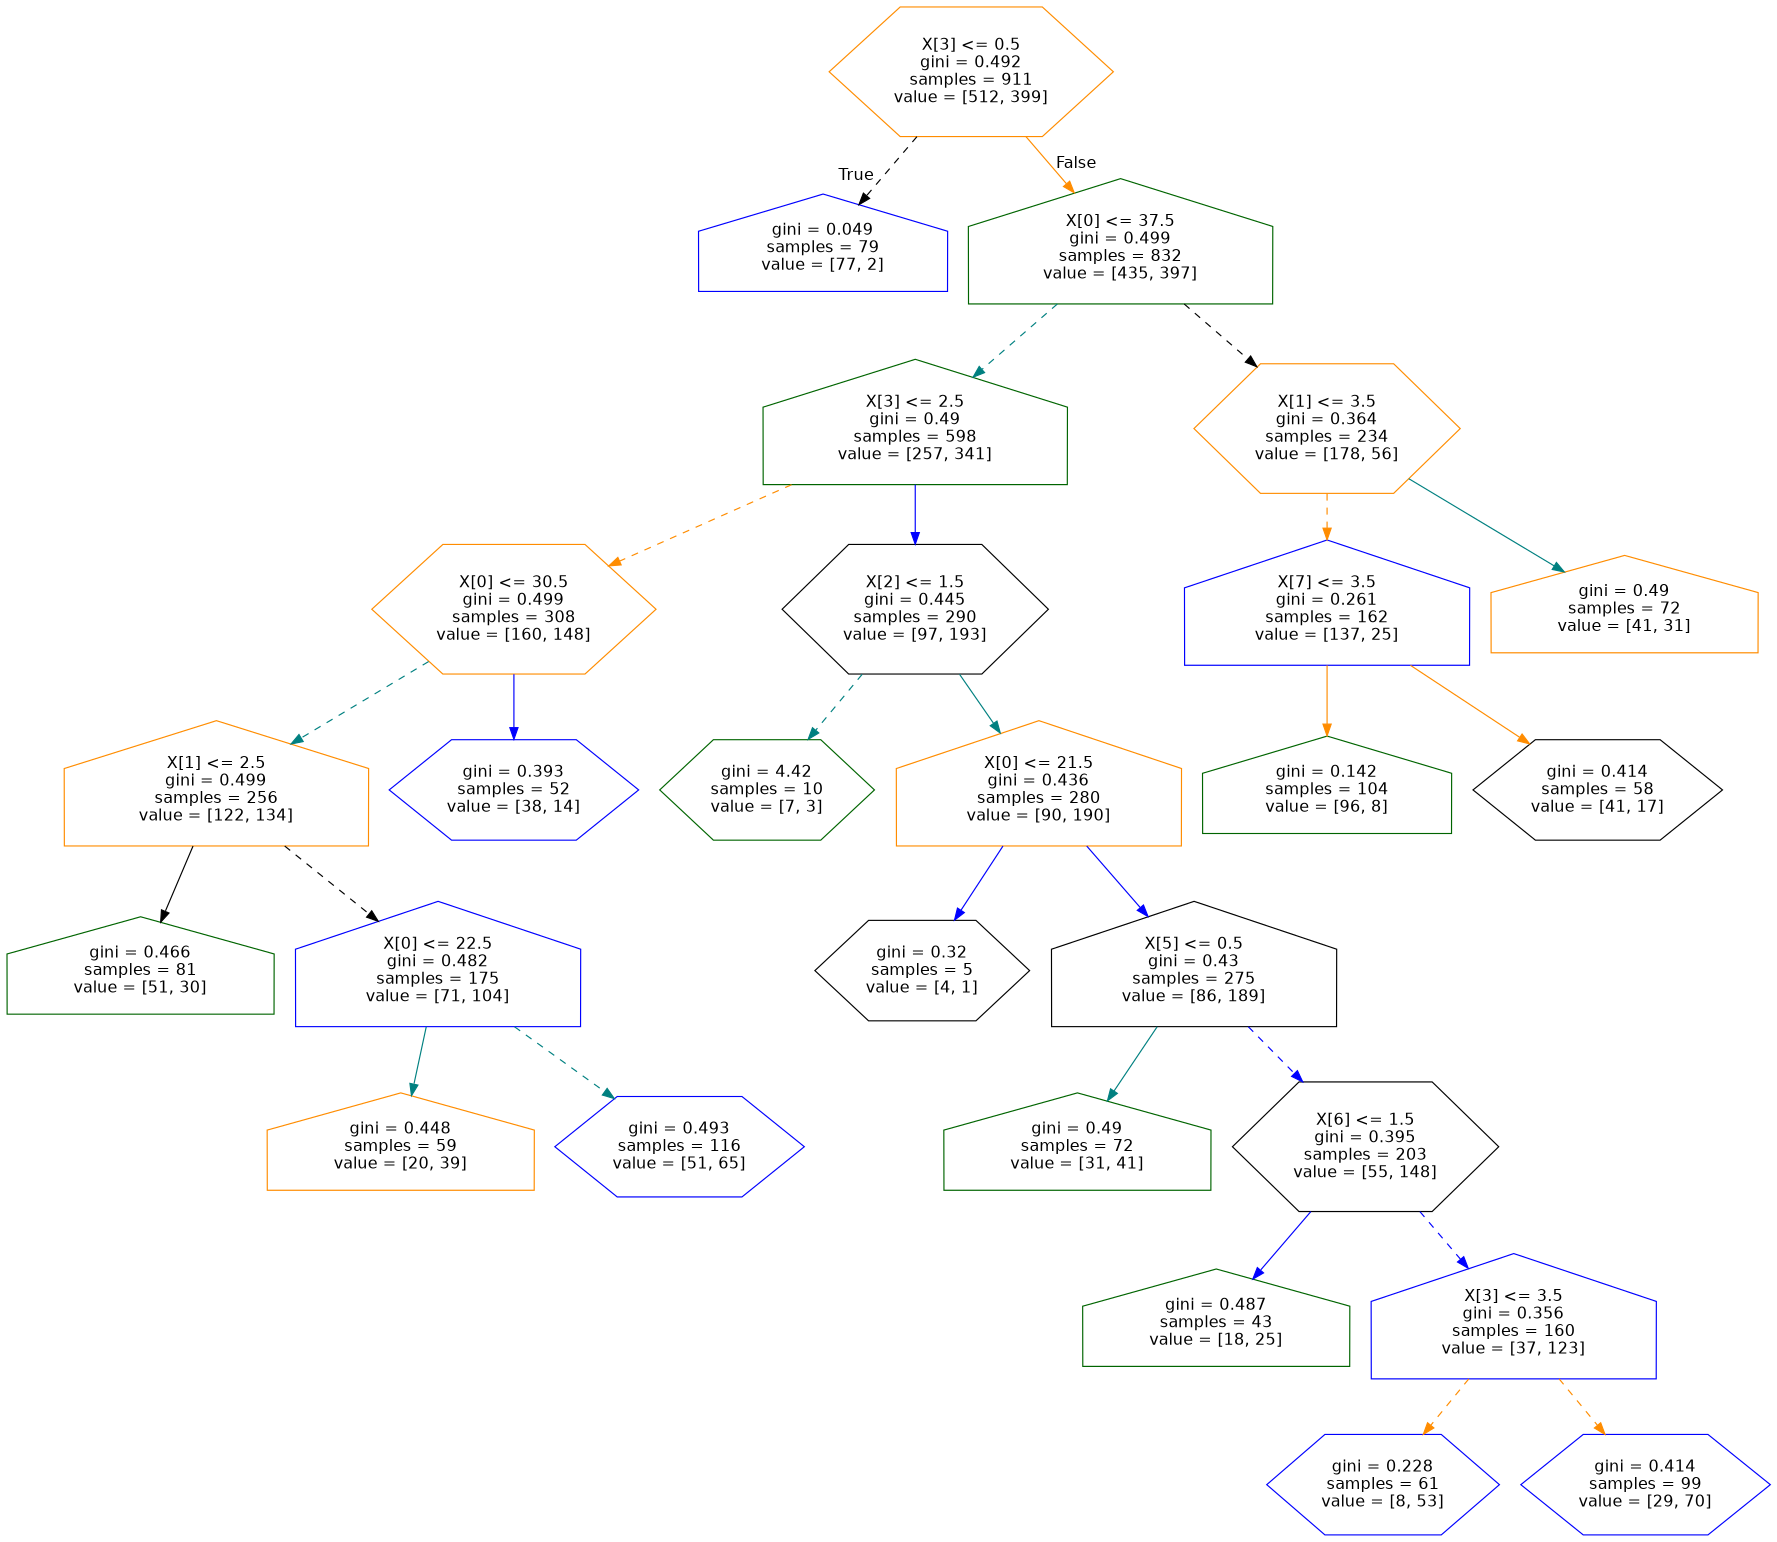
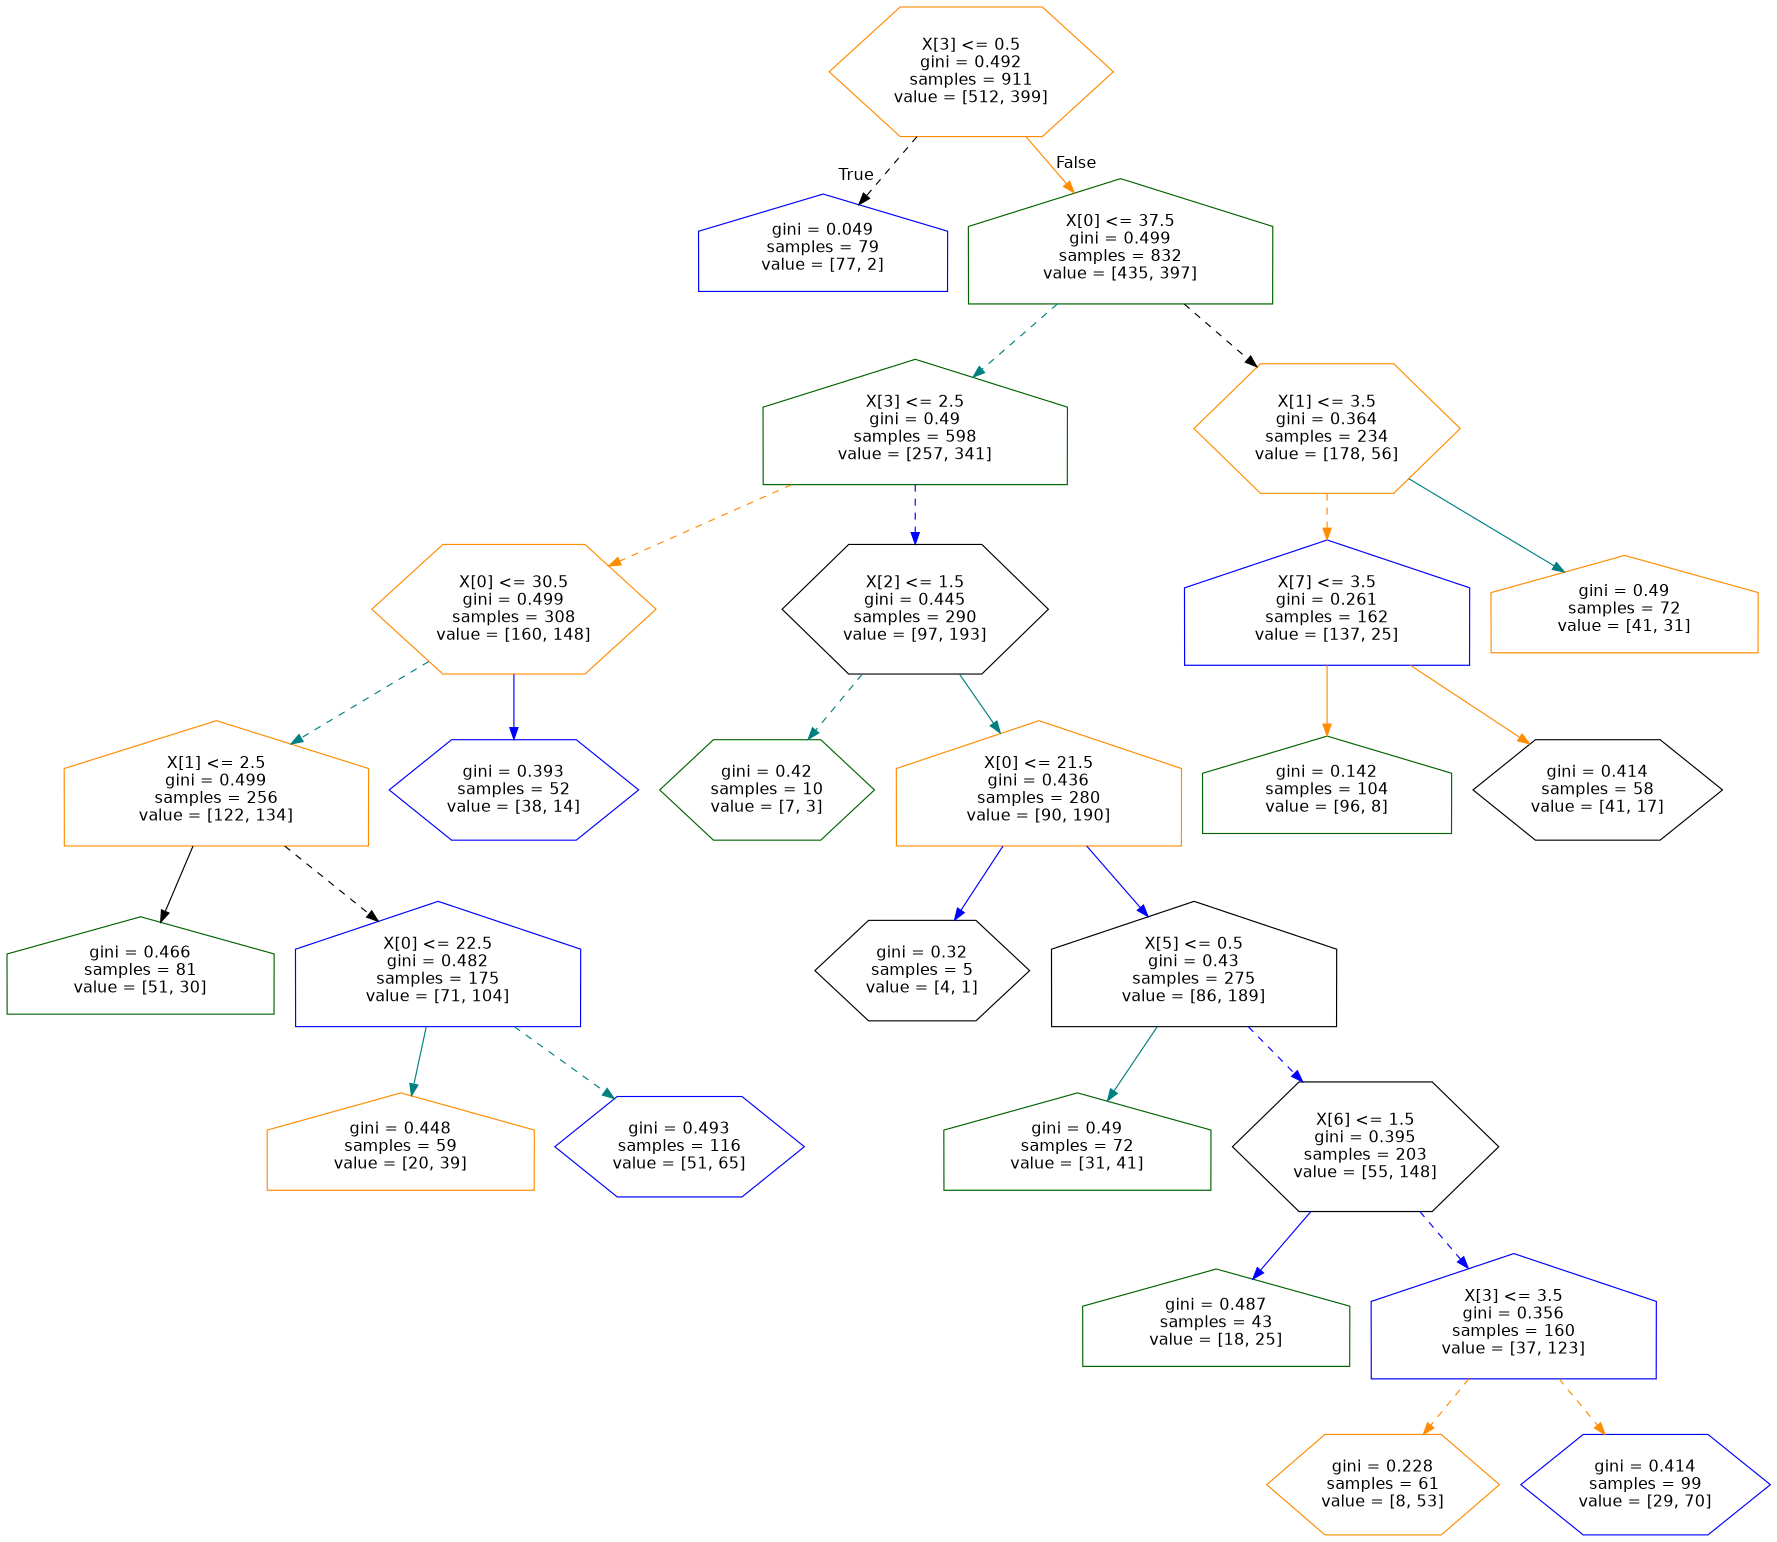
(915, 508) -> (915, 508)
(767, 790) -> (767, 790)
(1383, 1485) -> (1383, 1485)
